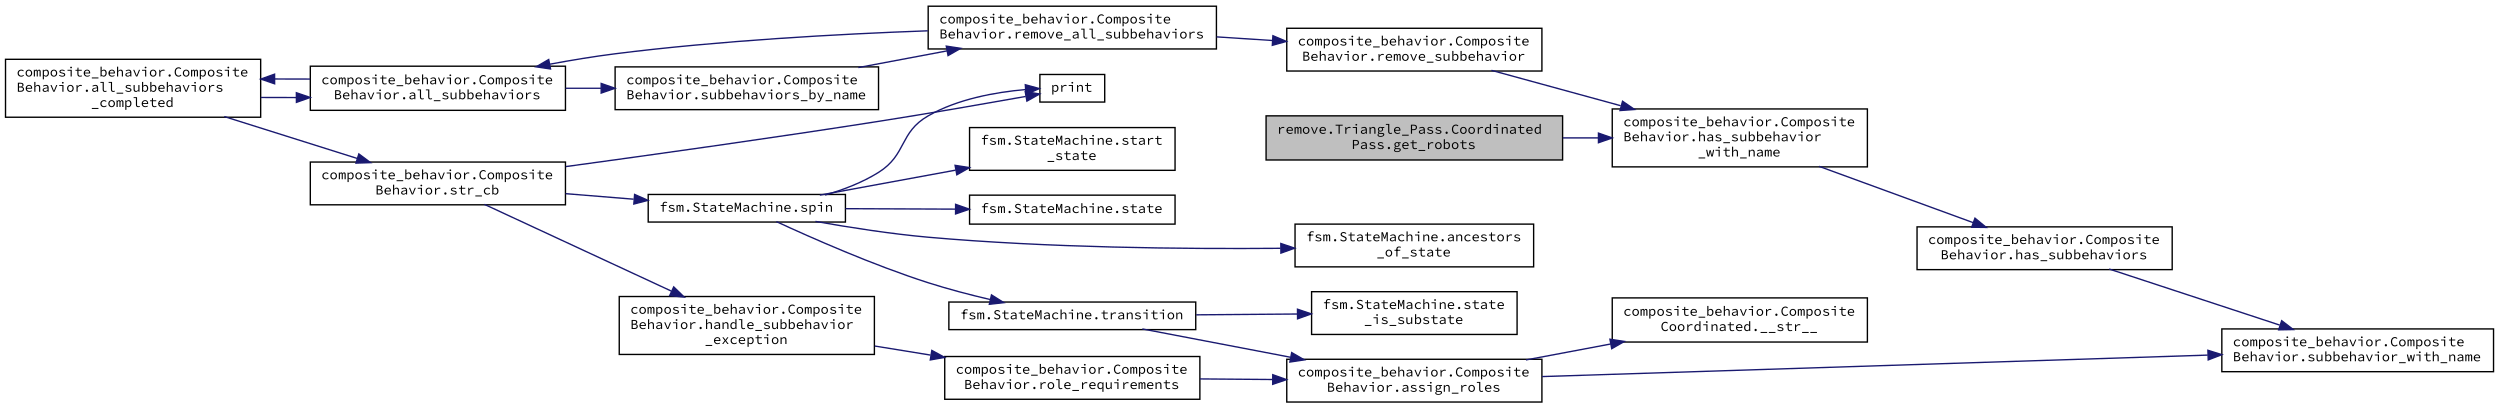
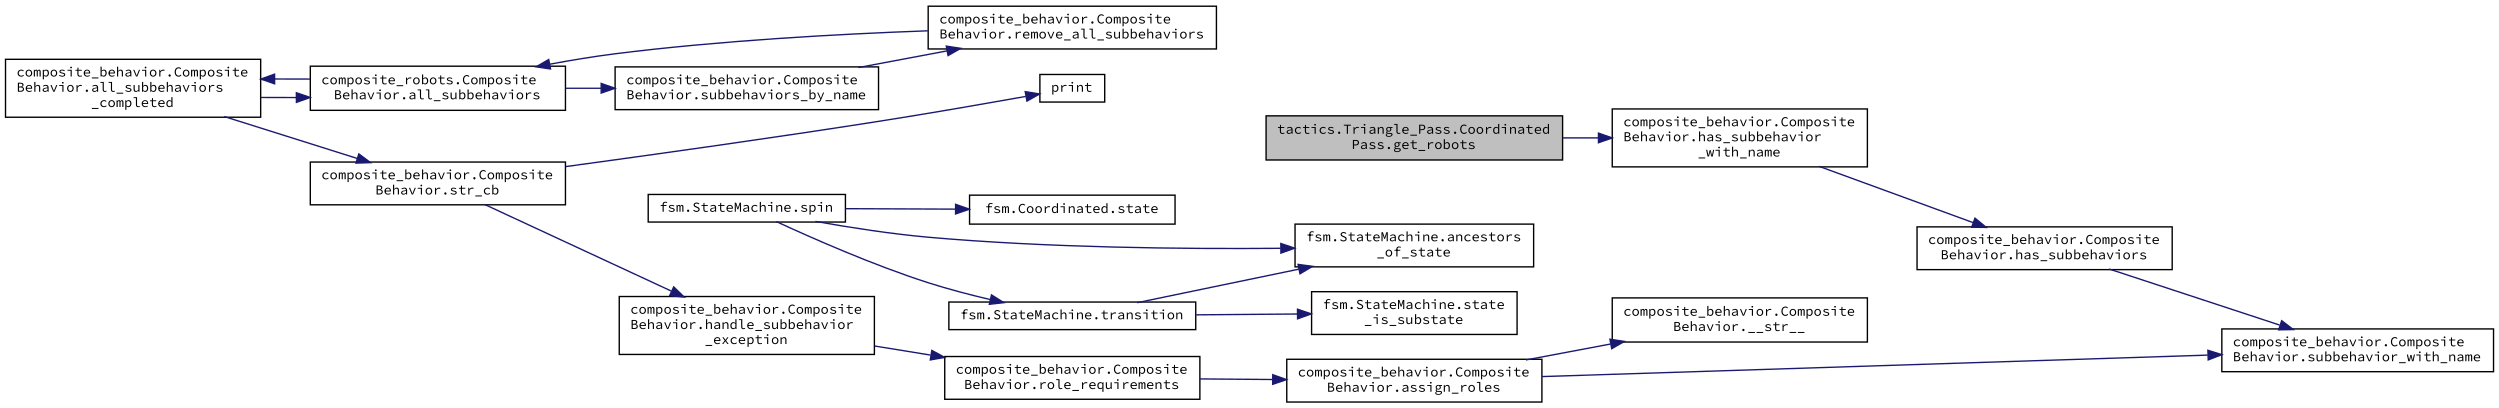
(1414, 50) -> none
(438, 88) -> (438, 88)
(915, 126) -> none
(1414, 138) -> (1414, 138)
(1072, 149) -> none
(600, 196) -> none
(1072, 210) -> (1072, 210)
(1740, 320) -> (1740, 320)
(1216, 343) -> (1218, 286)
